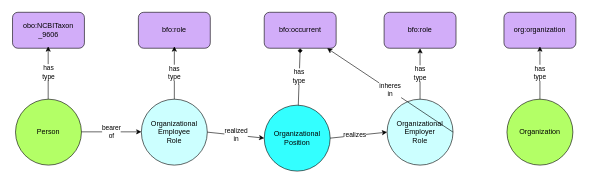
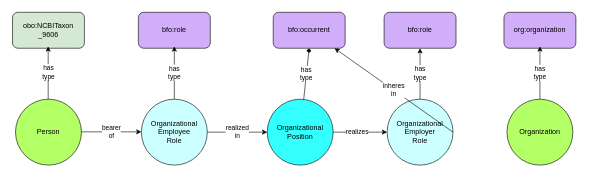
(48, 30) -> (48, 30)
(300, 30) -> (309, 30)
(297, 138) -> (300, 132)
